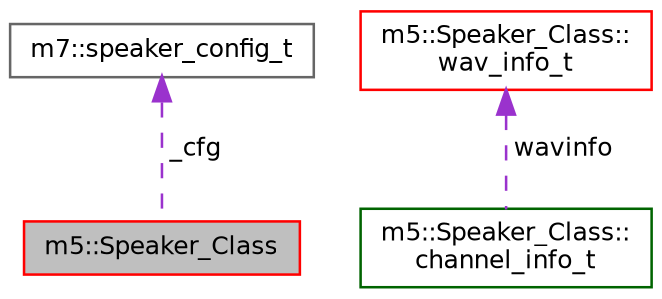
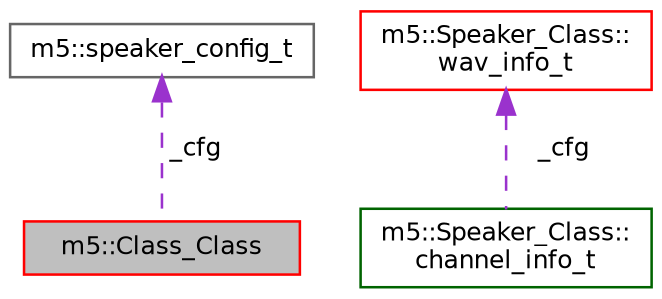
(162, 51) -> (162, 51)
(561, 149) -> (561, 149)
(162, 248) -> (162, 248)
